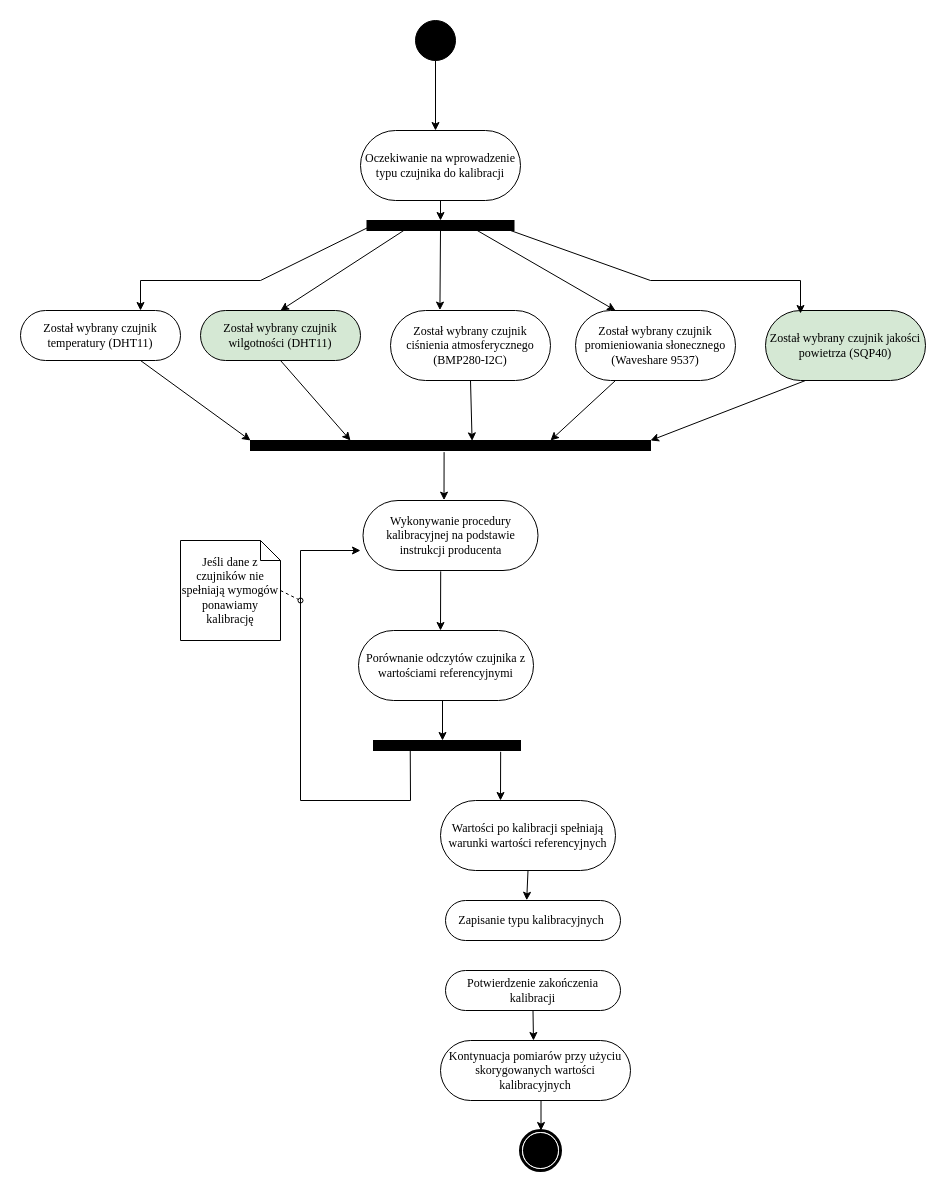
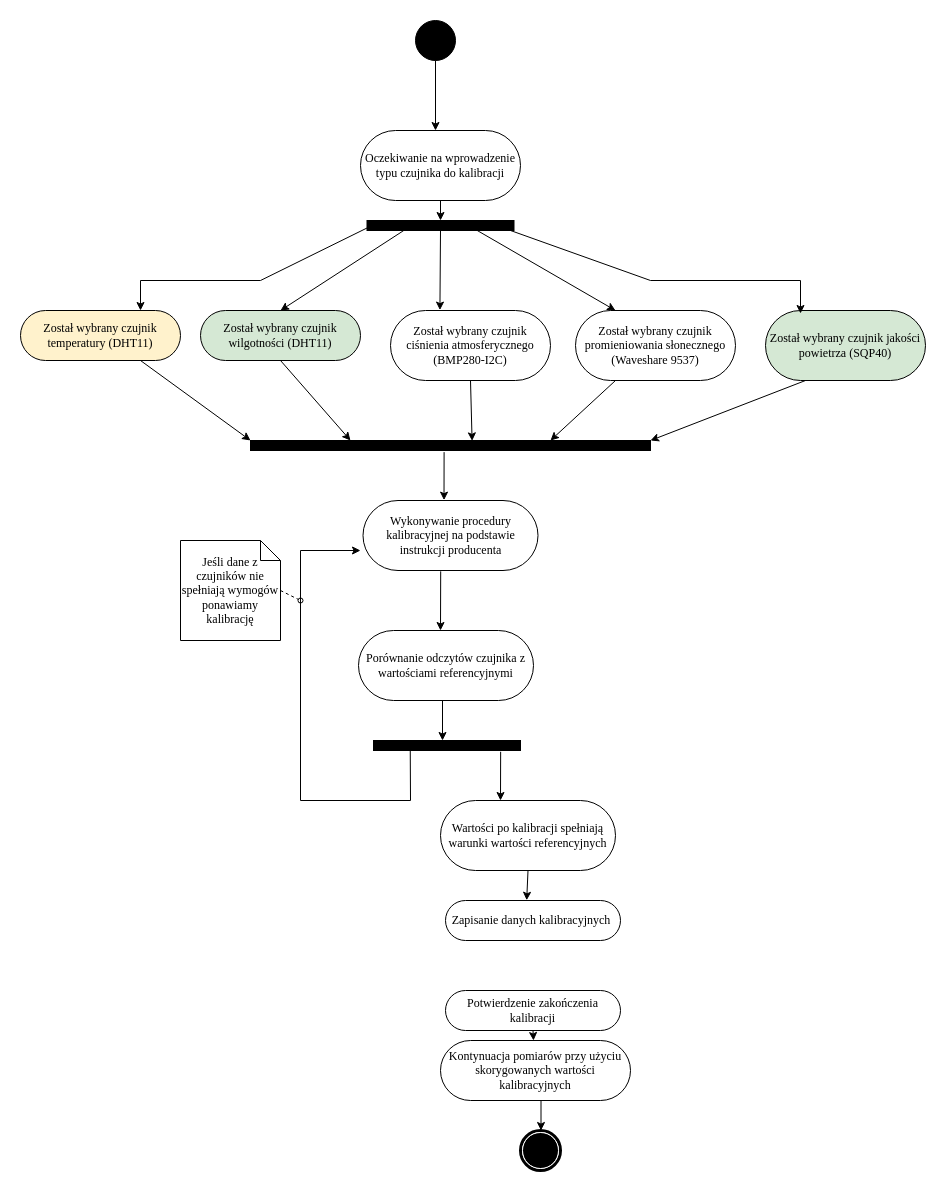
(101, 336) -> (101, 336)
(533, 921) -> (533, 921)
(533, 991) -> (533, 1011)
